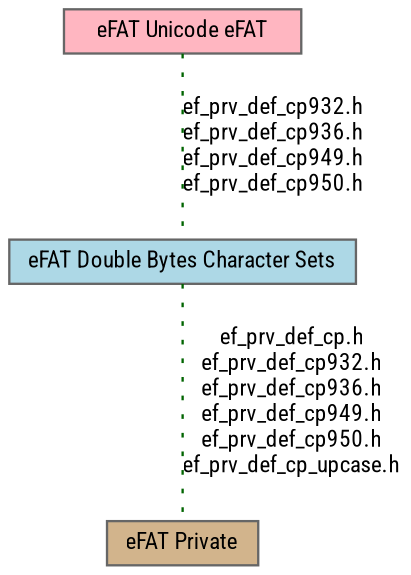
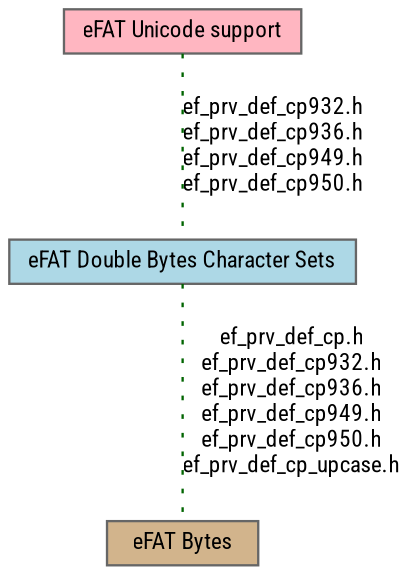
(183, 31) -> (183, 31)
(183, 543) -> (183, 543)
